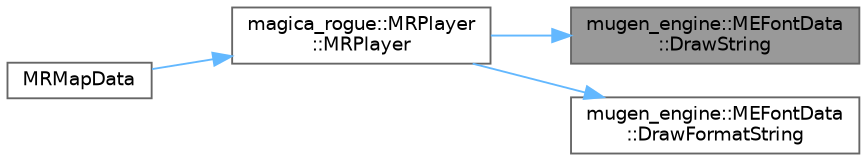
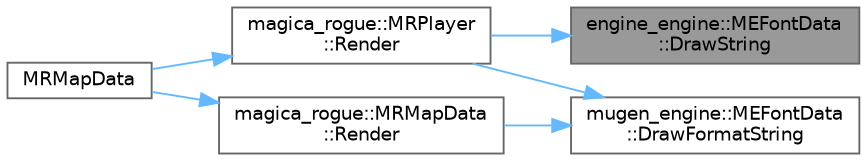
(361, 36) -> (361, 36)
(715, 36) -> (715, 36)
none -> (361, 125)
